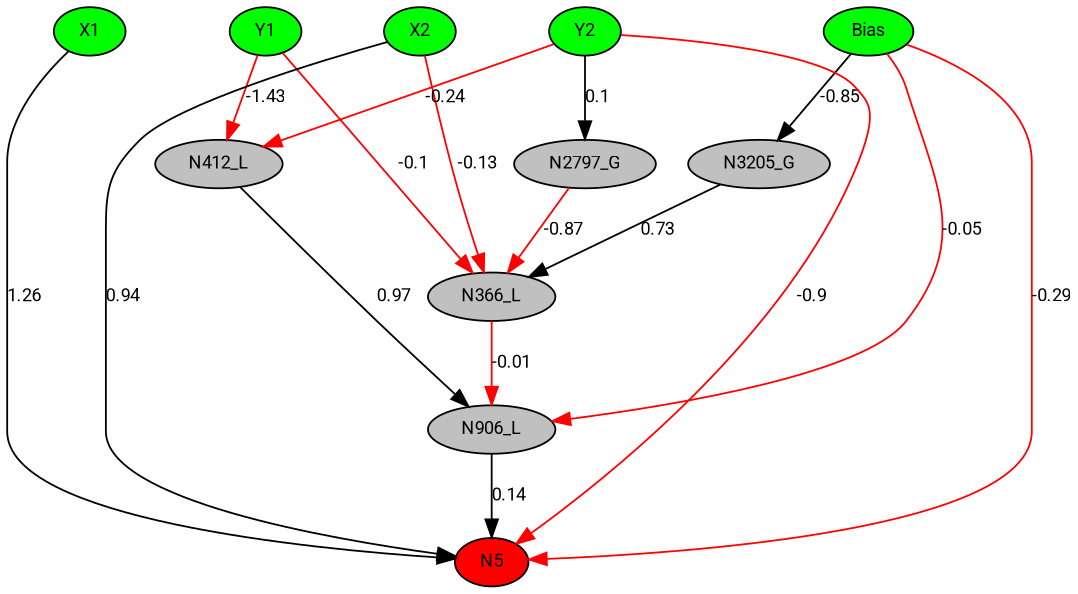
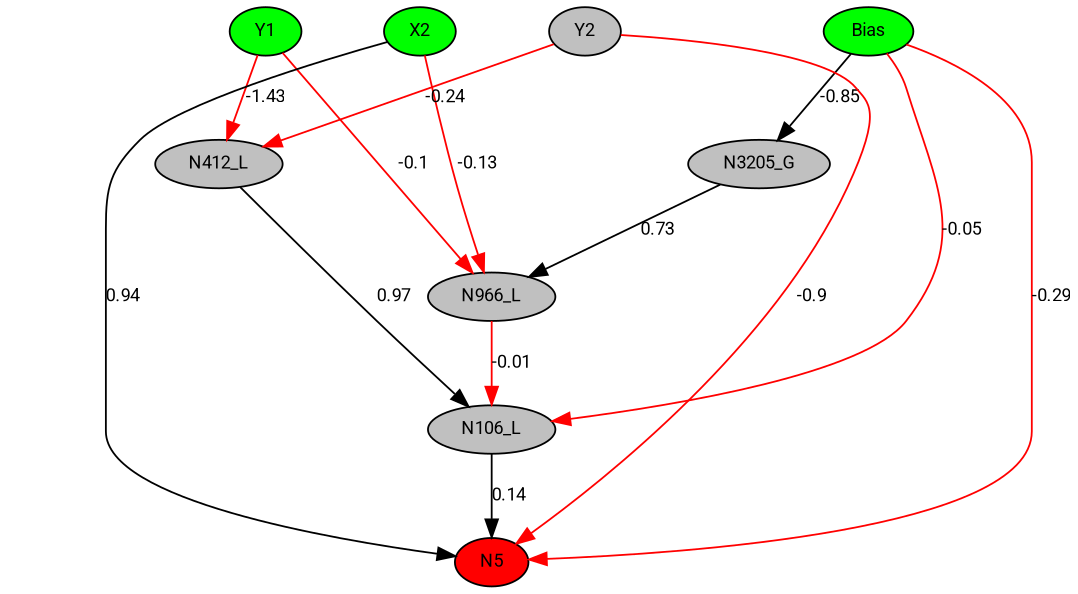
(90, 31) -> none
(585, 31) -> (585, 31)
(585, 164) -> none
(492, 297) -> (492, 297)
(492, 430) -> (492, 430)
